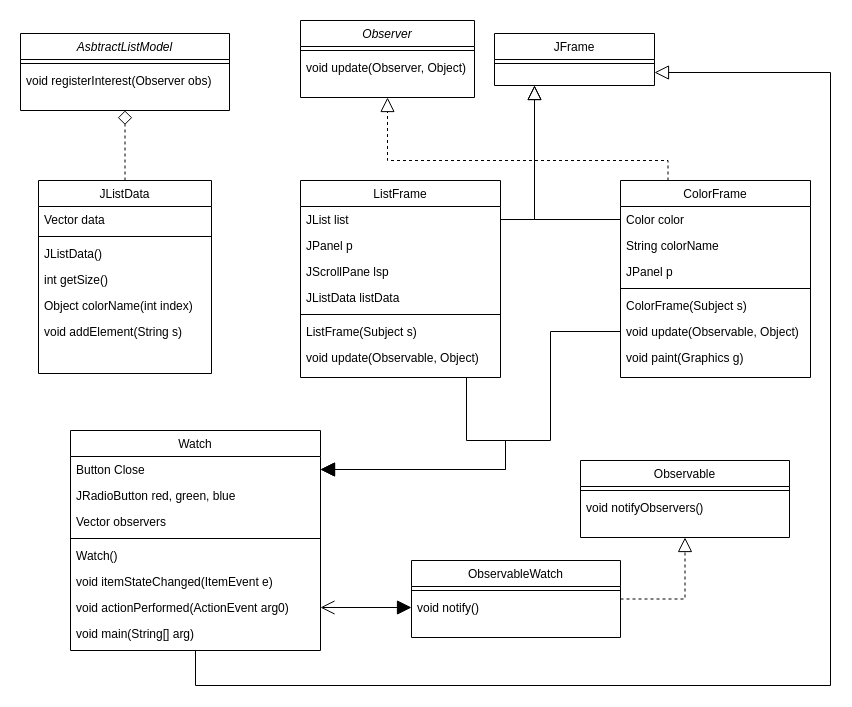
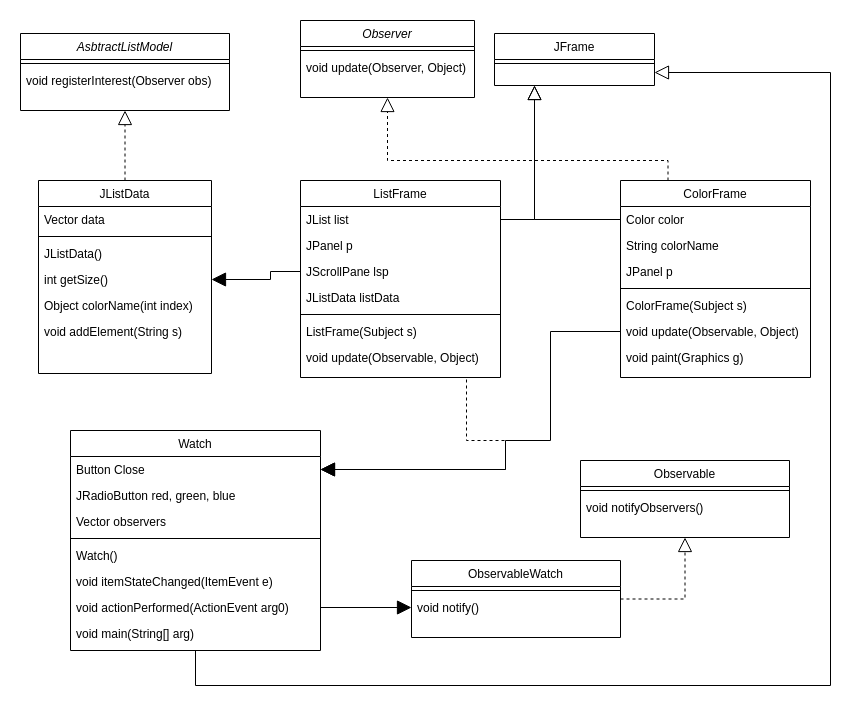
(125, 125) -> (125, 126)
none -> (266, 280)
(467, 428) -> (467, 428)
(327, 608) -> (326, 608)
